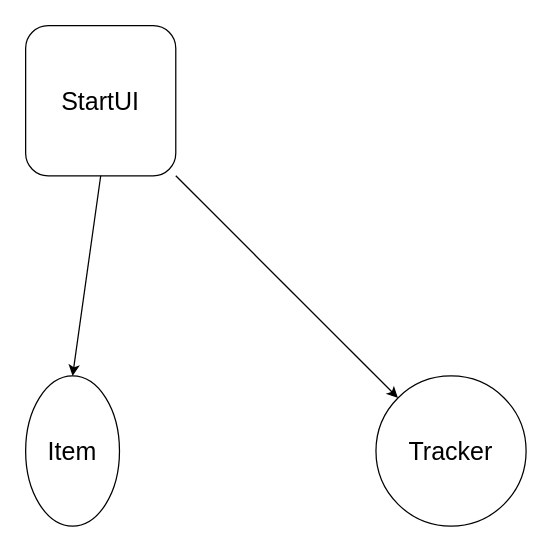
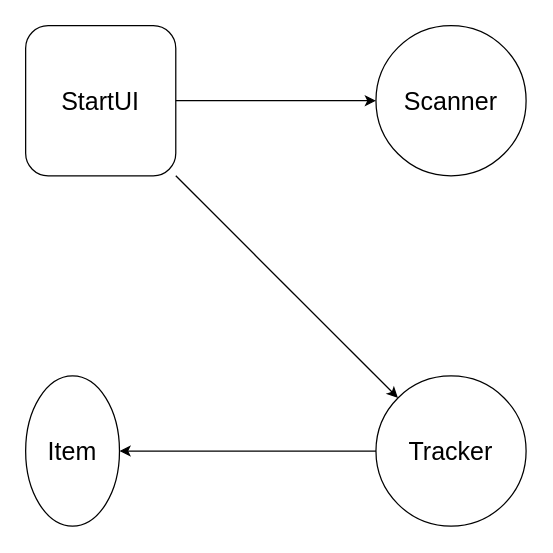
none -> (272, 101)
none -> (451, 101)
(87, 272) -> none
none -> (251, 451)
